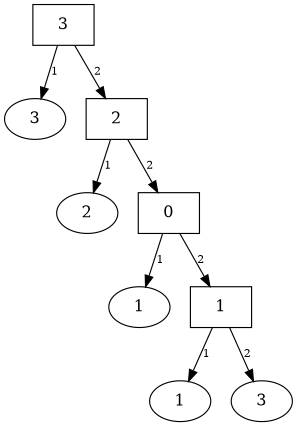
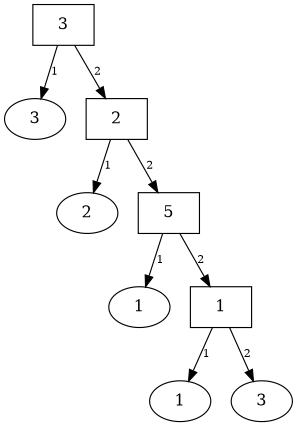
(169, 213) -> (169, 213)
